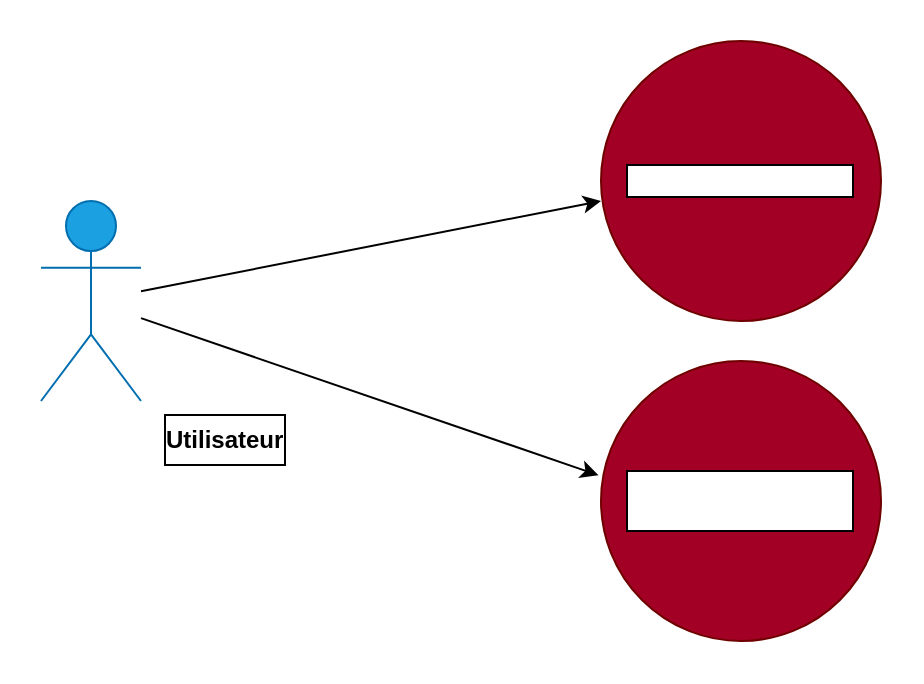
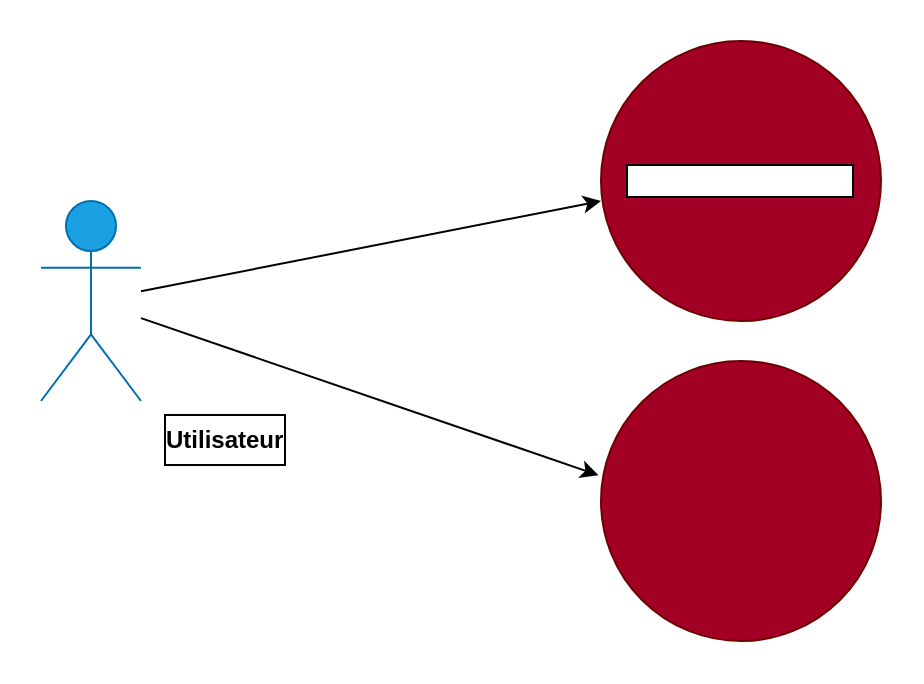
(741, 501) -> none
